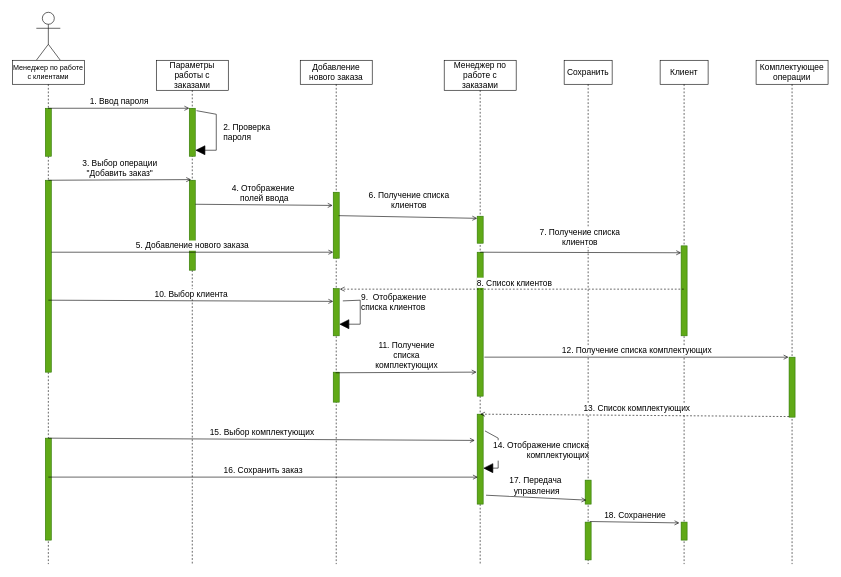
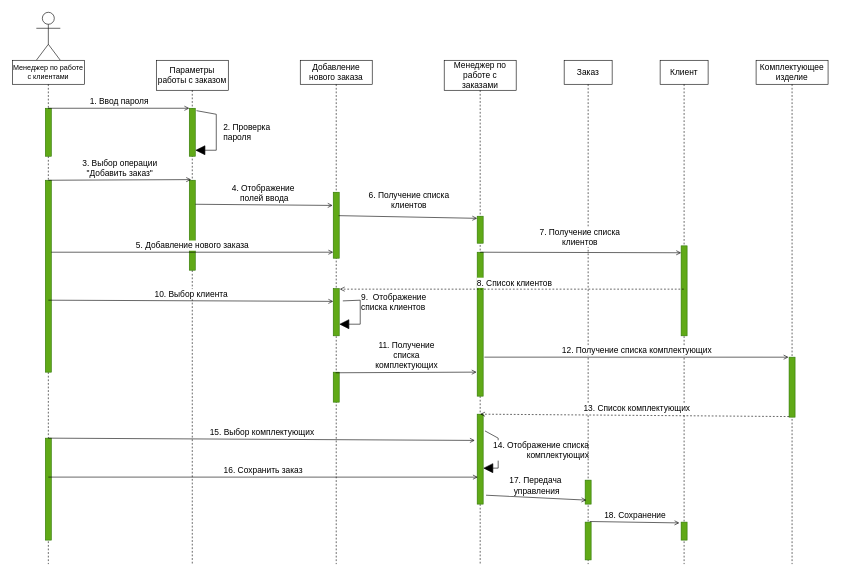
(588, 72) -> (588, 72)
(792, 72) -> (792, 72)
(192, 75) -> (192, 75)
